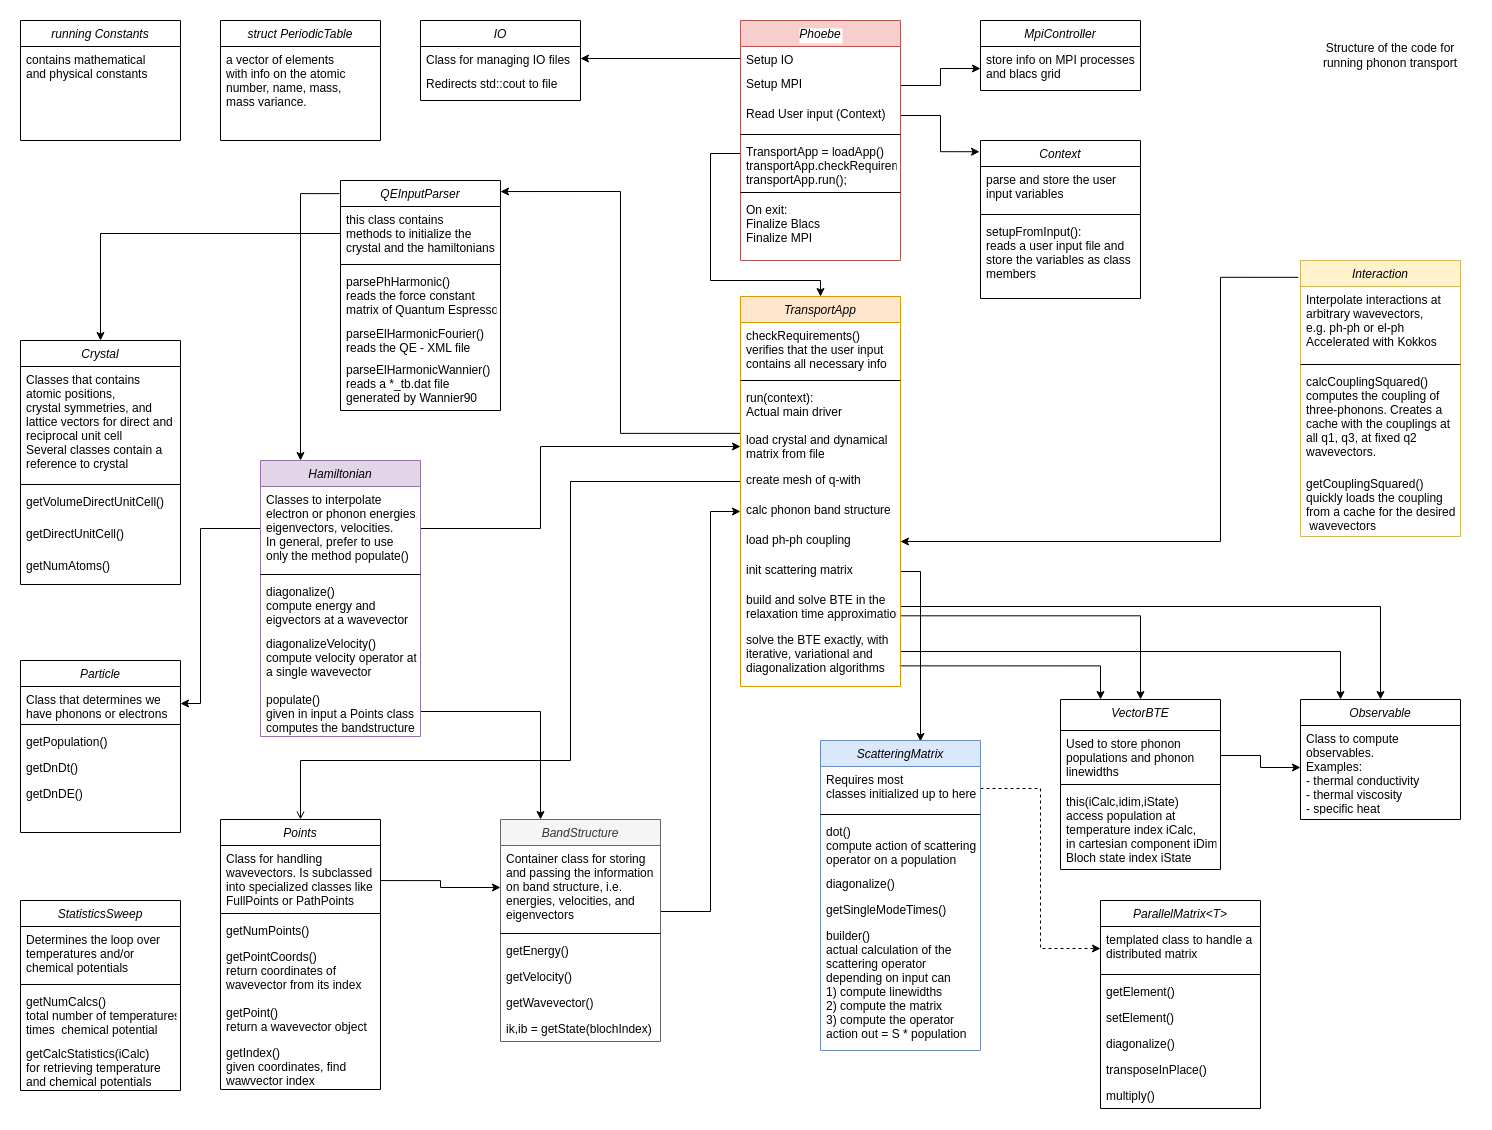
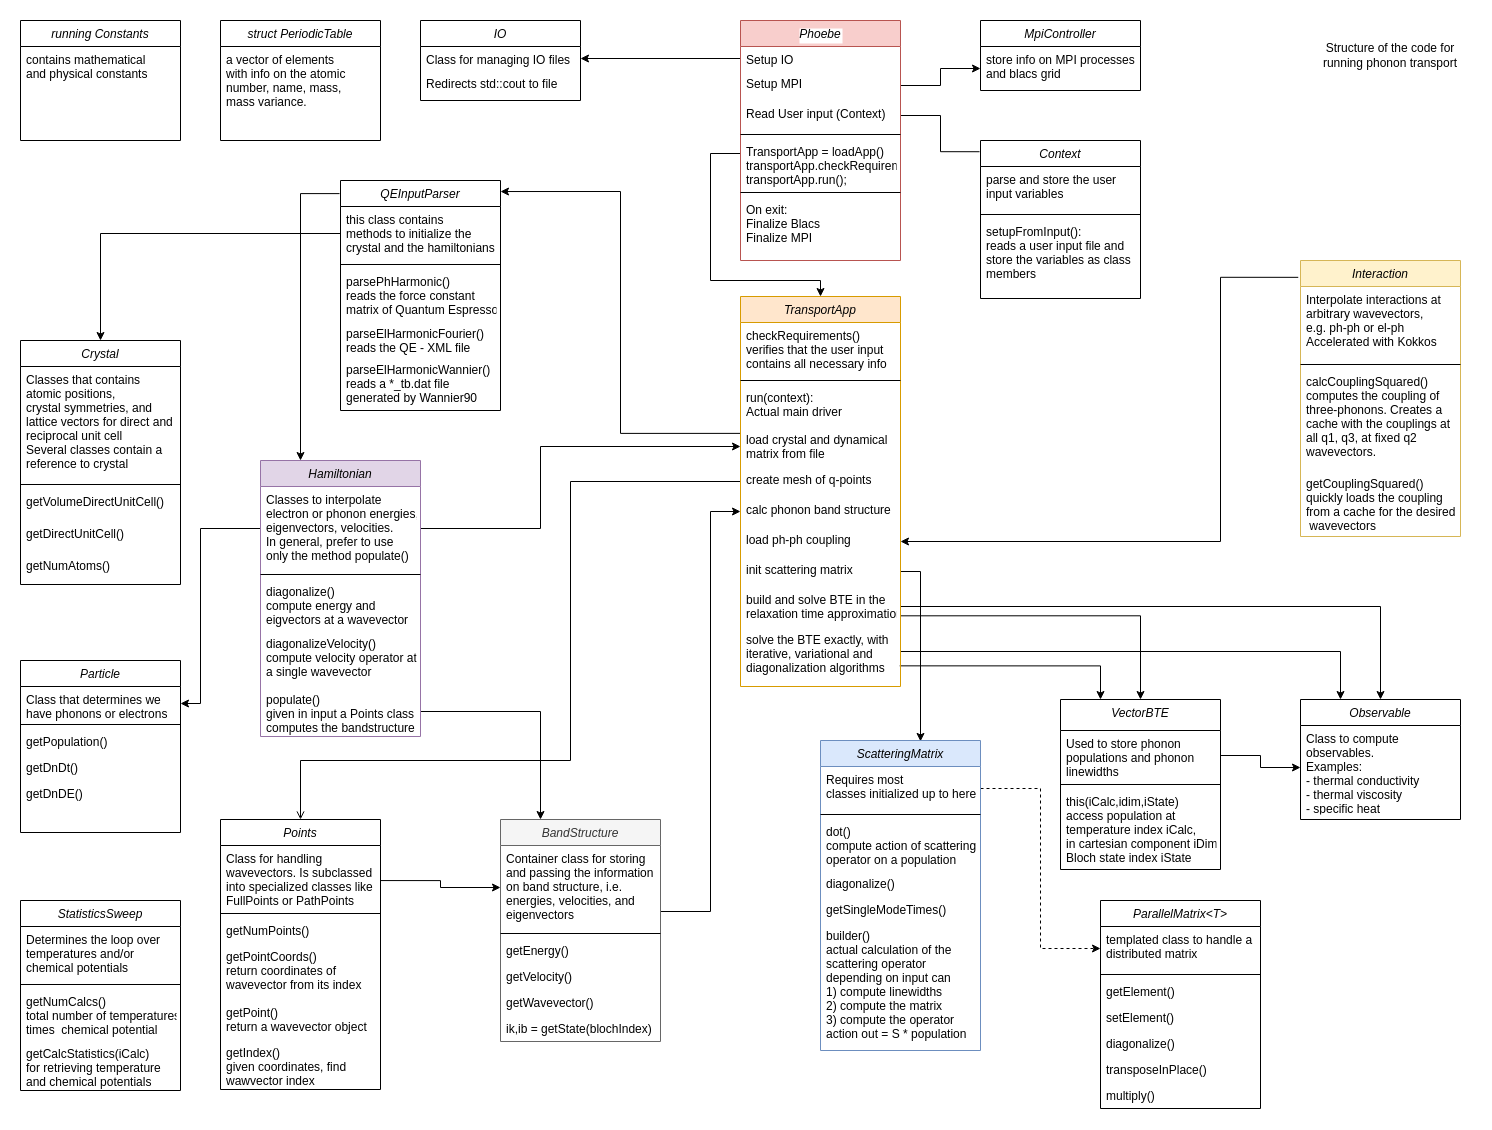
(971, 152) -> (974, 152)
(810, 480) -> (817, 480)
